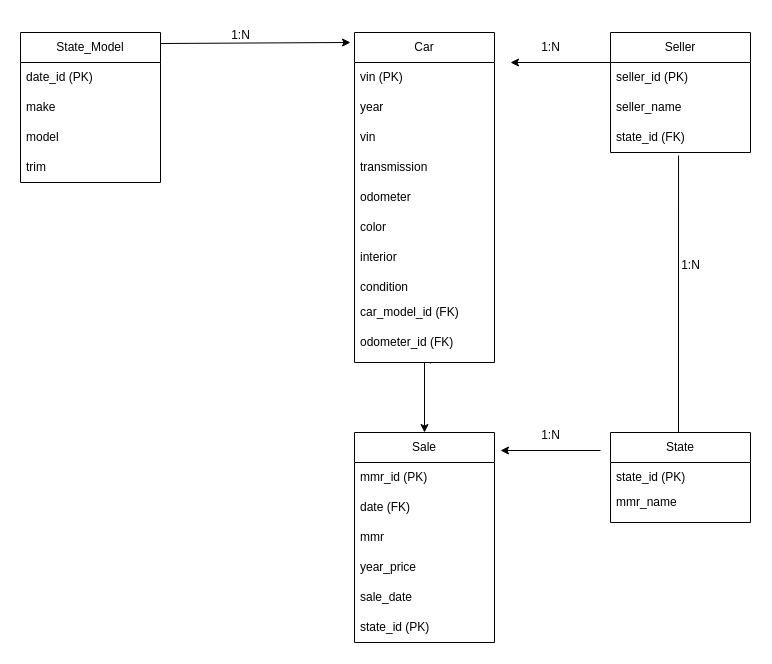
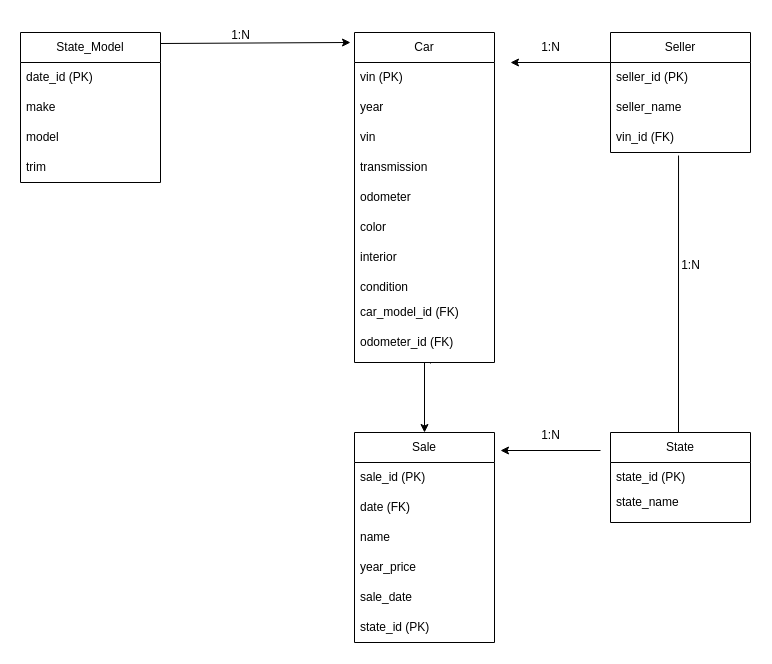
(657, 138) -> (649, 138)
(394, 478) -> (396, 478)
(643, 508) -> (650, 508)
(371, 538) -> (374, 538)
